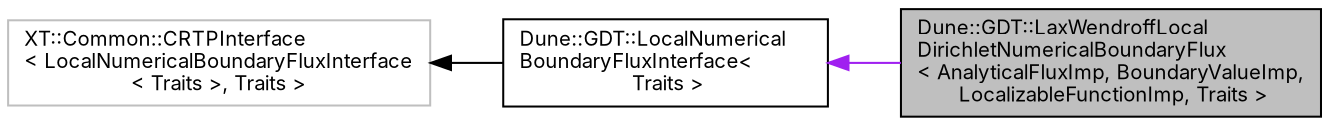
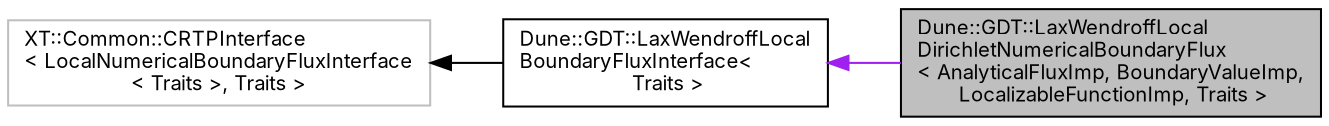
(666, 63) -> (666, 63)
